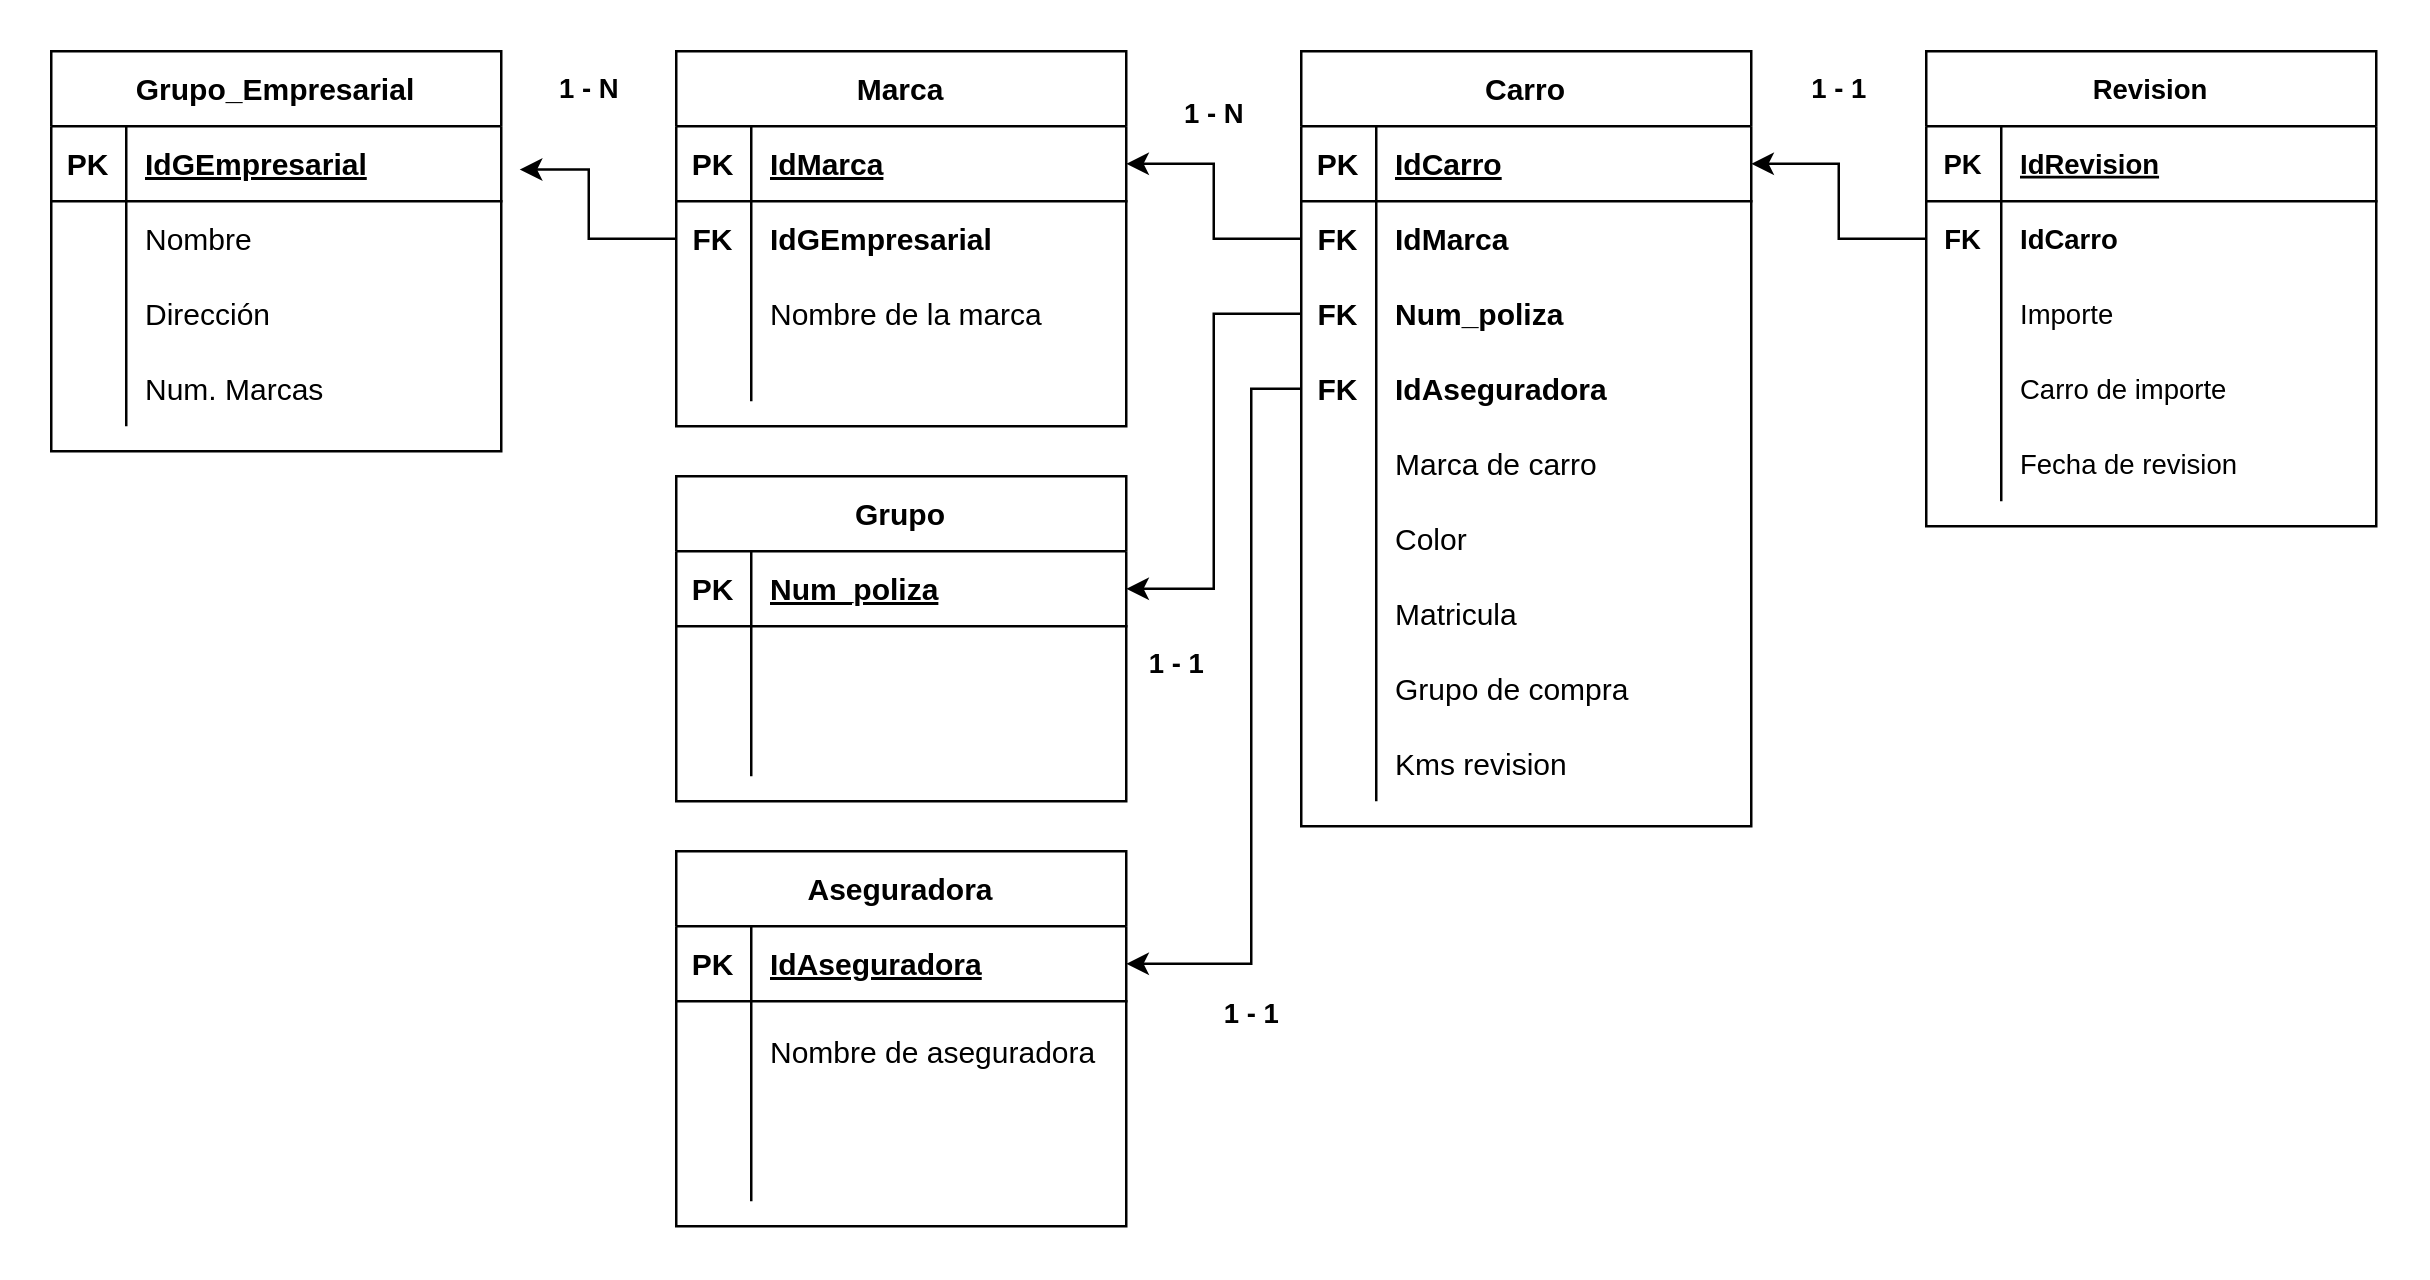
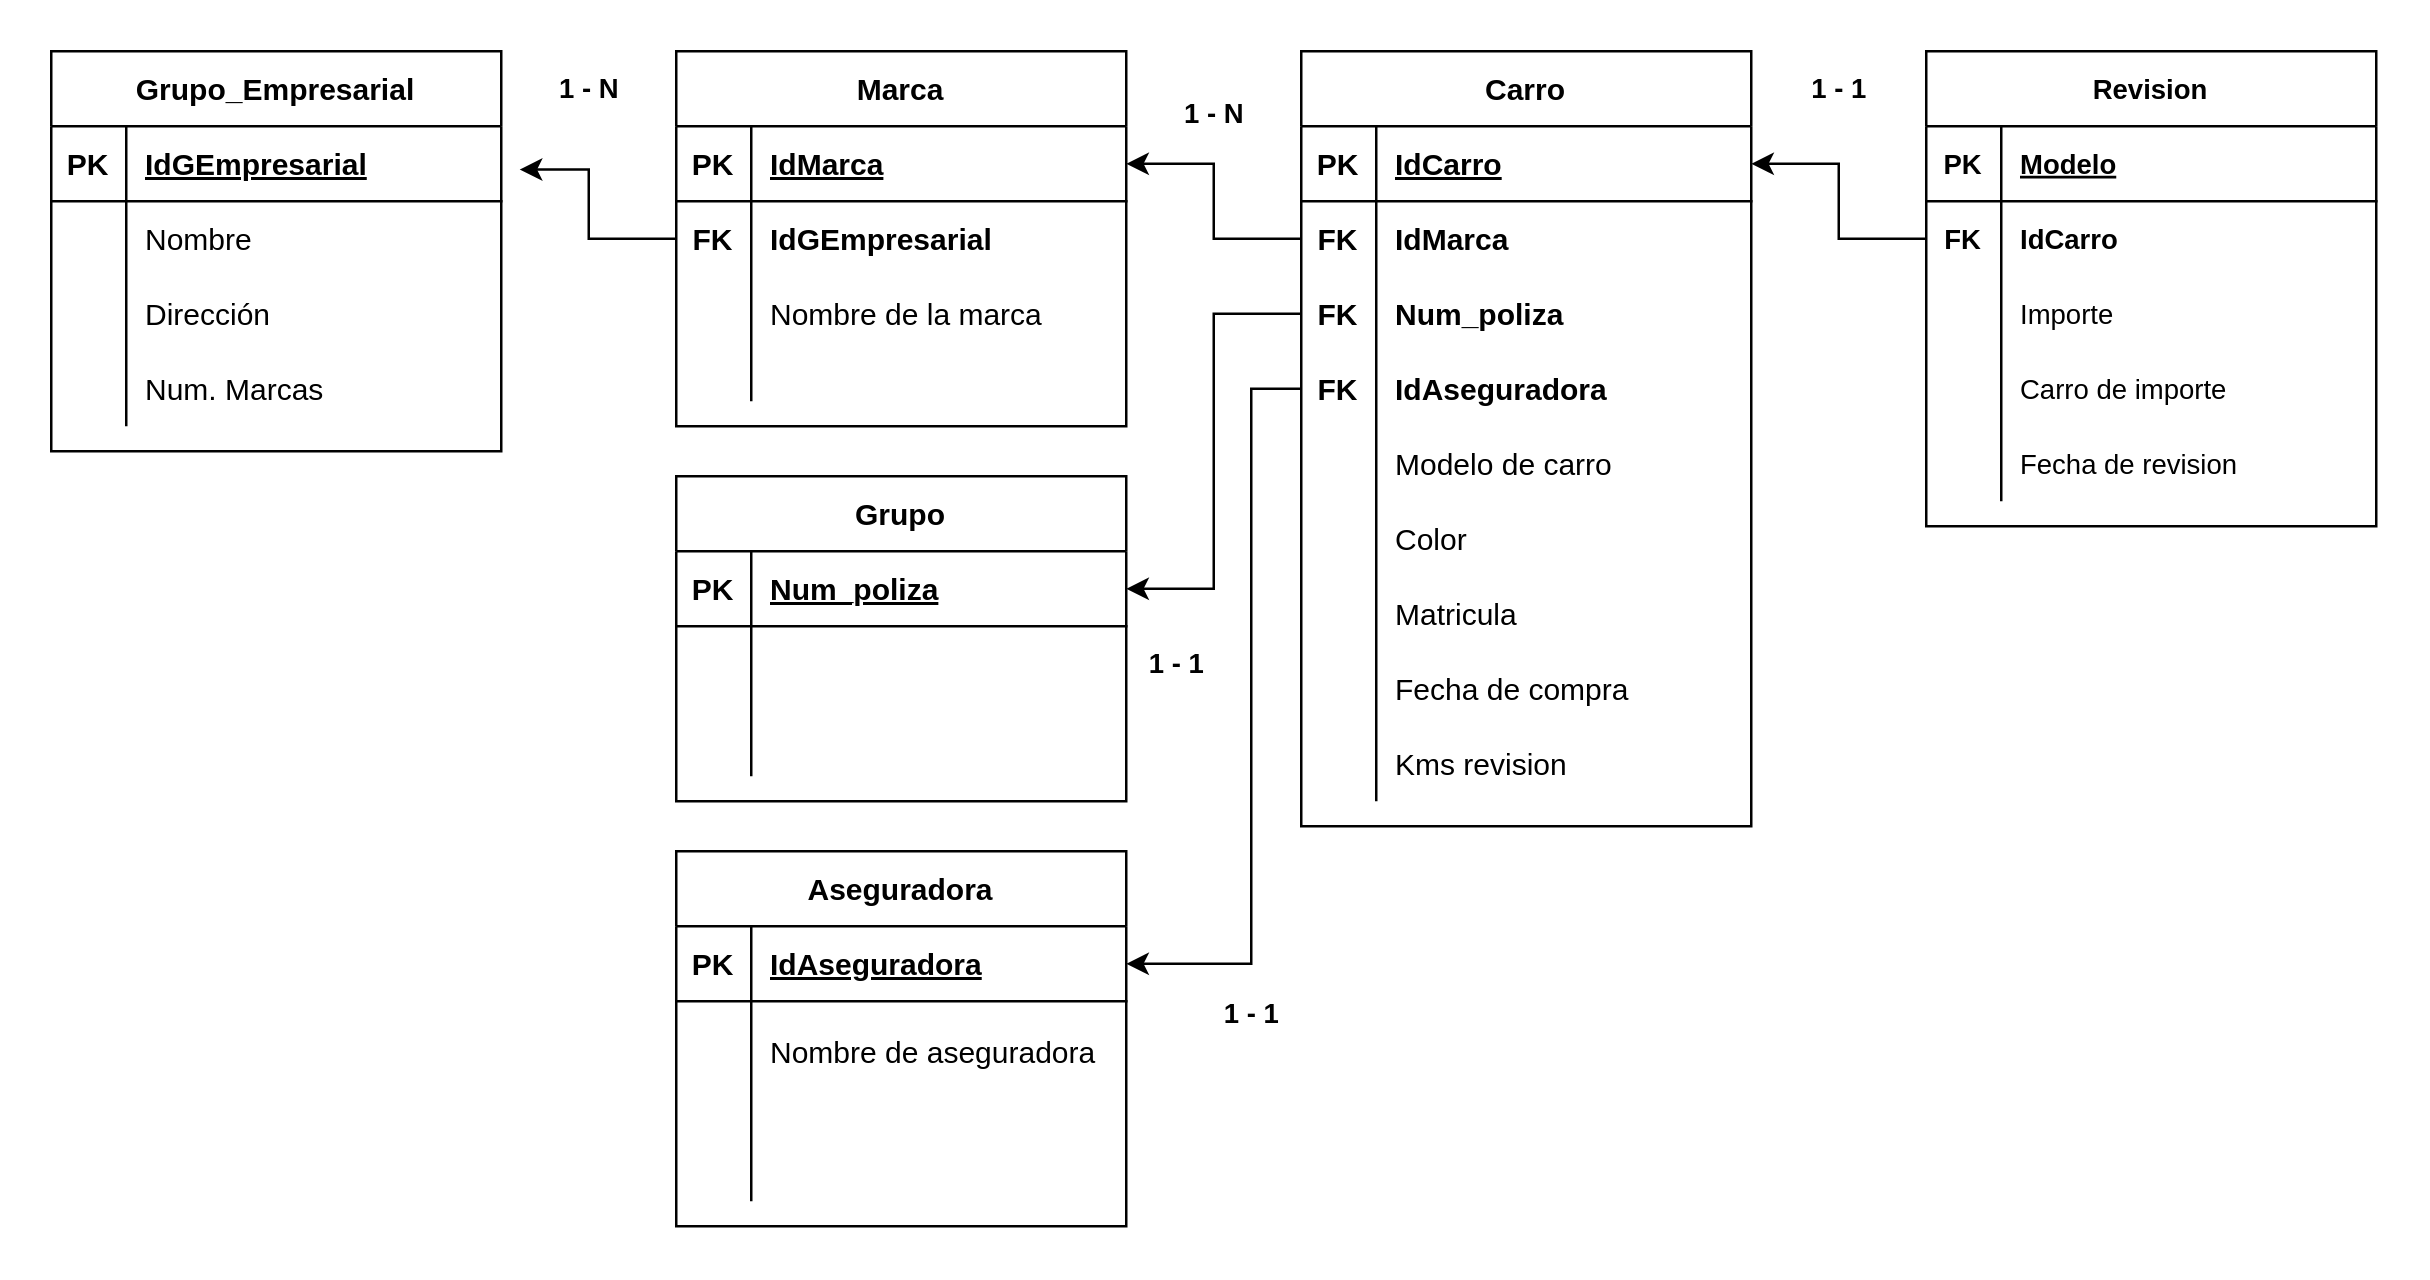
(2090, 165) -> (2063, 165)
(1505, 465) -> (1509, 465)
(1513, 690) -> (1513, 690)
